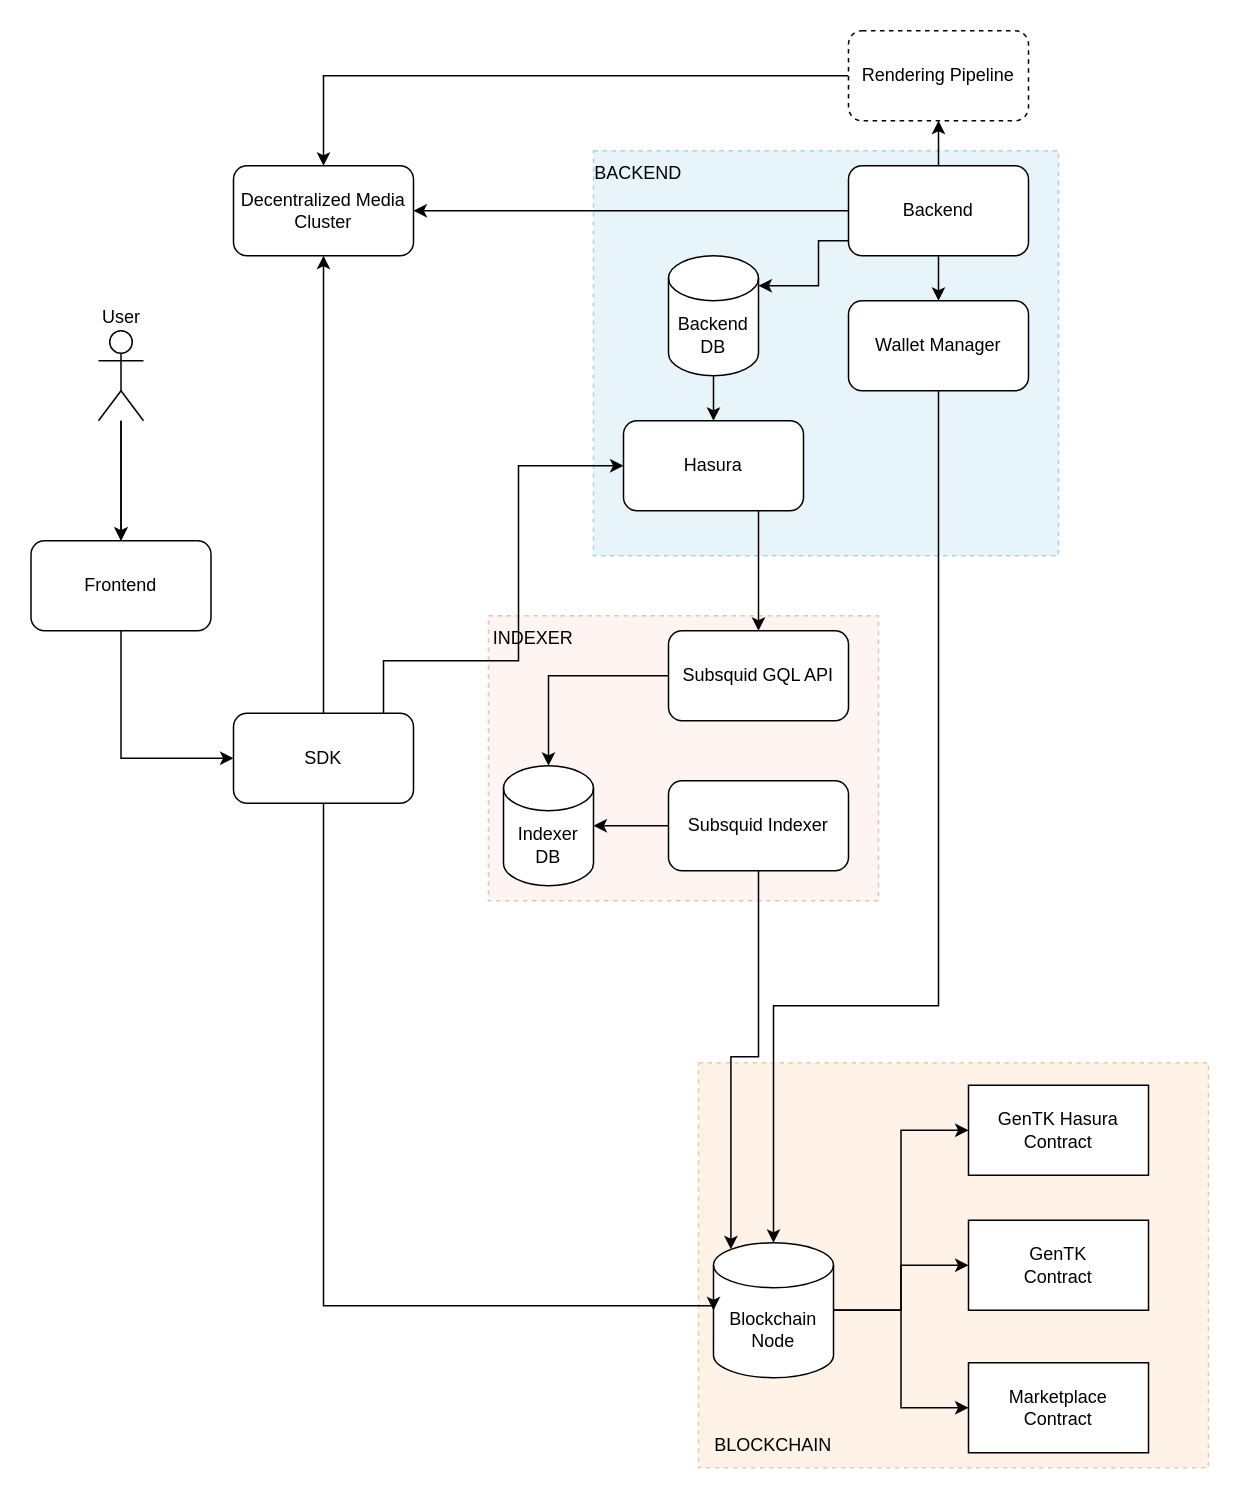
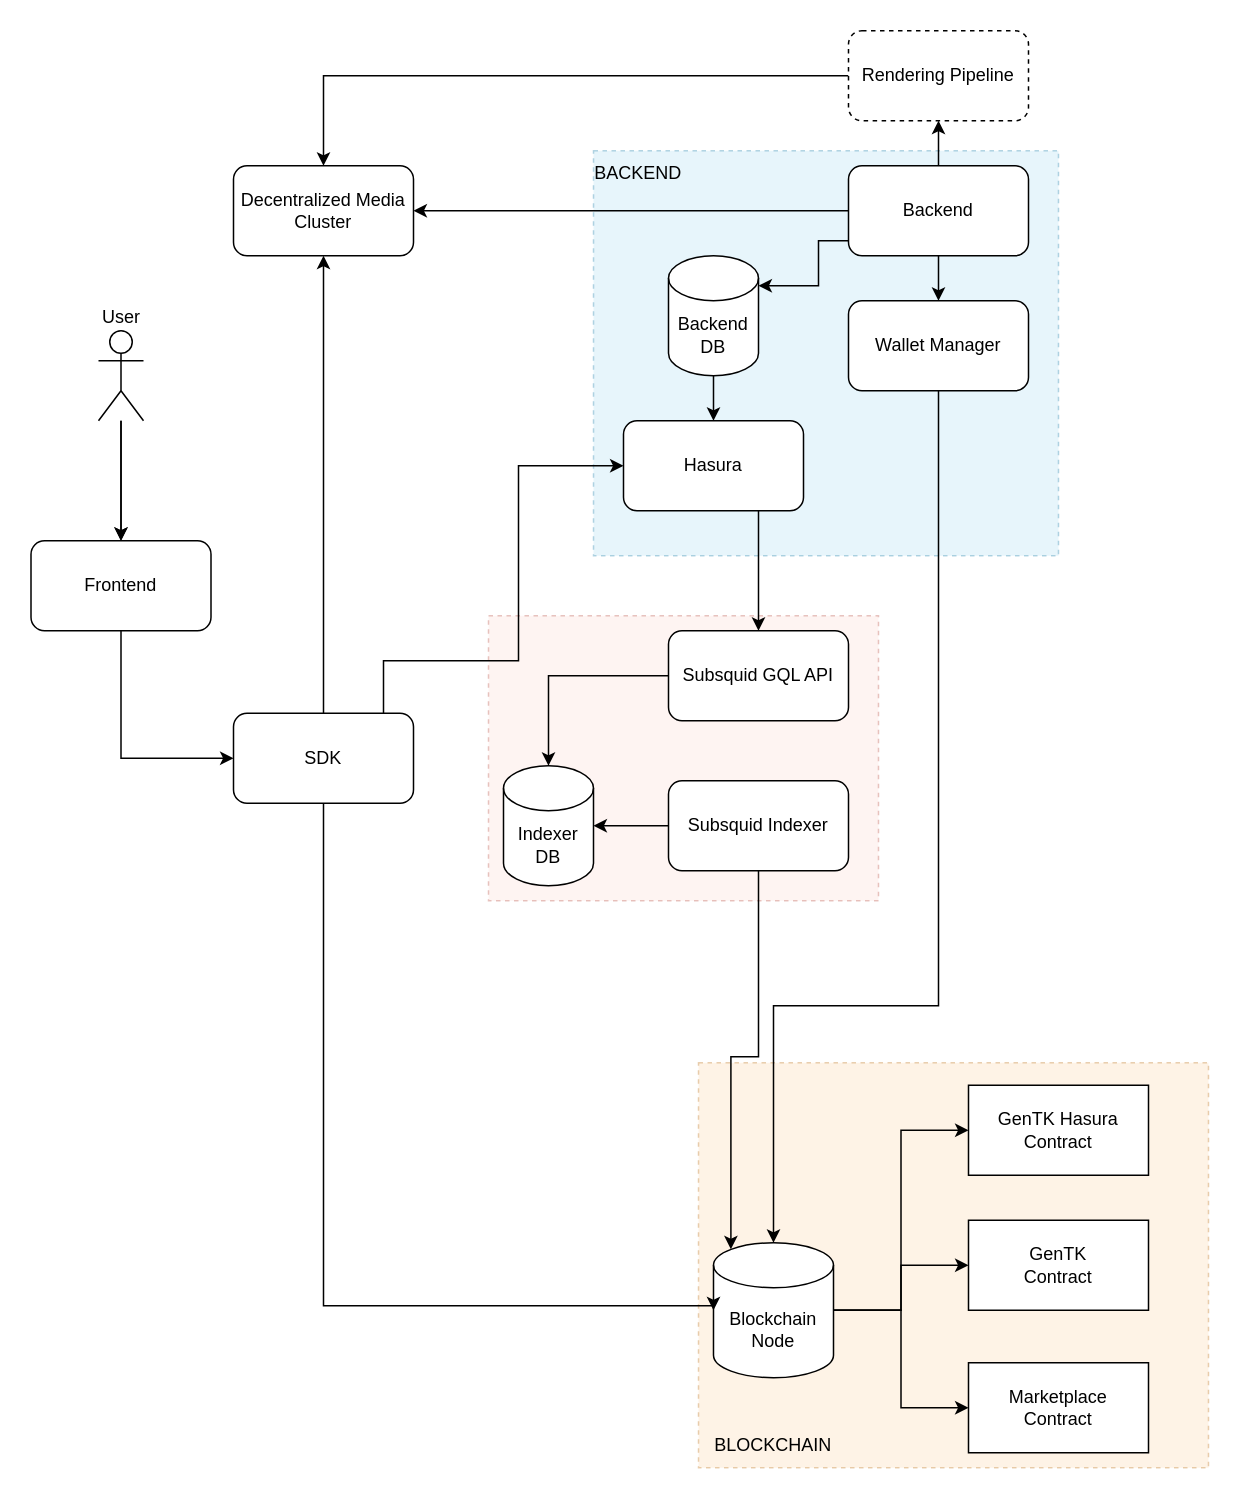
(533, 638) -> none
